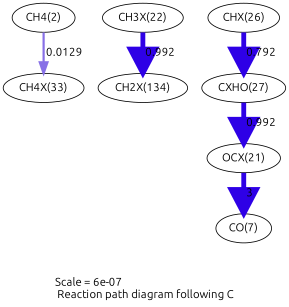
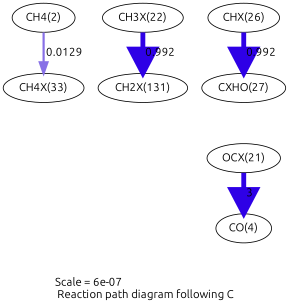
(260, 53) -> (260, 53)
(143, 88) -> (143, 88)
(244, 111) -> none
(244, 228) -> (244, 228)
